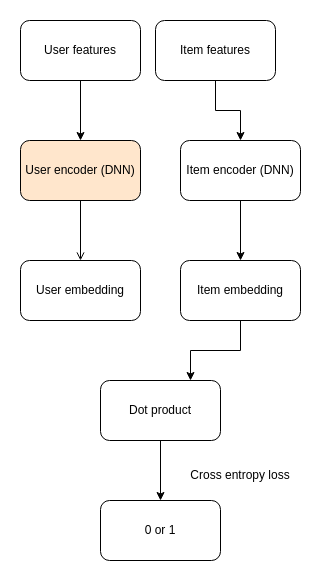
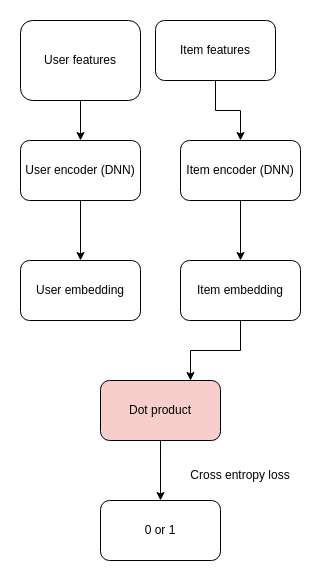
(81, 51) -> (81, 61)
(81, 171) -> (81, 171)
(81, 254) -> (81, 252)
(161, 411) -> (161, 411)
